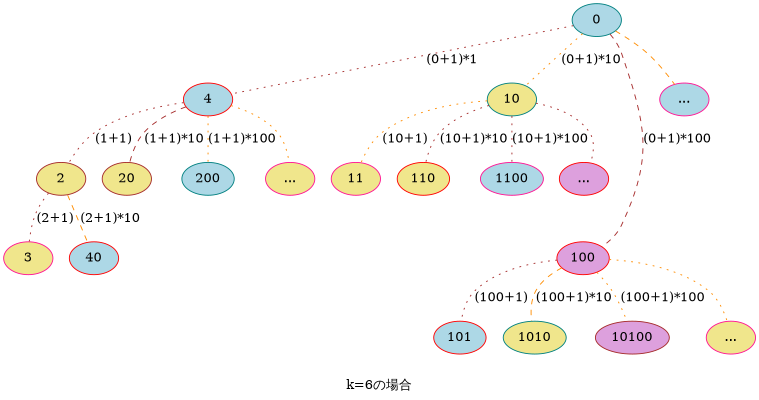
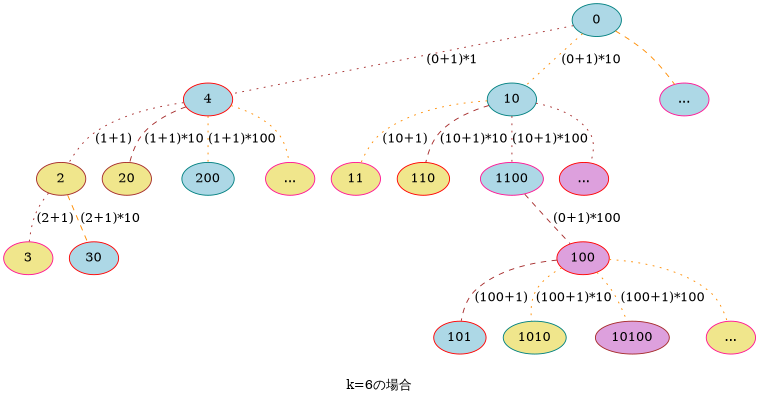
(512, 99) -> (512, 99)
(448, 125) -> (448, 125)
(643, 143) -> (547, 219)
(94, 258) -> (94, 258)
(498, 275) -> (498, 275)
(537, 289) -> (537, 289)
